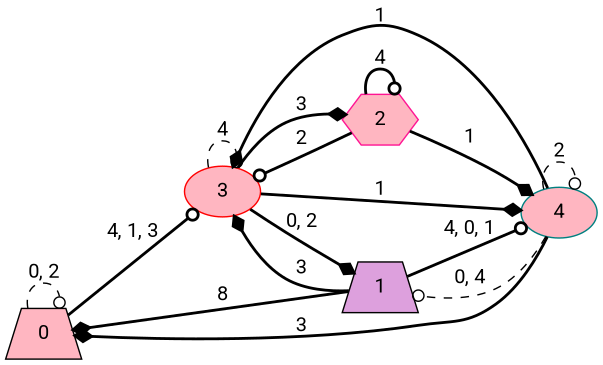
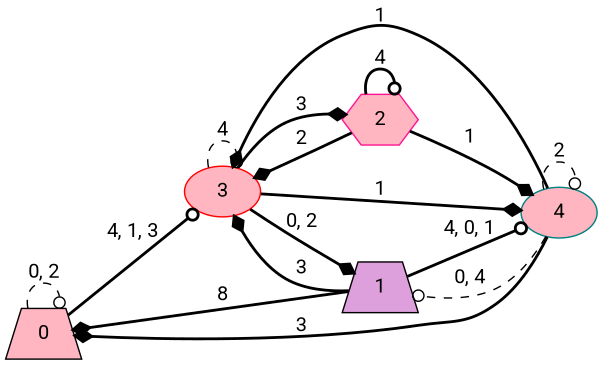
(309, 153) -> (311, 152)
